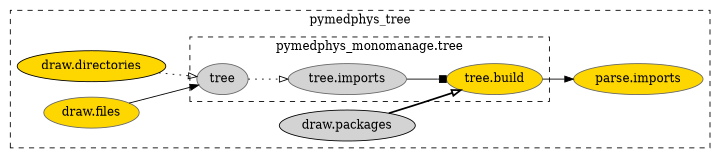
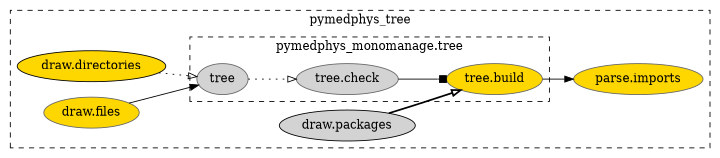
(347, 79) -> (347, 79)
